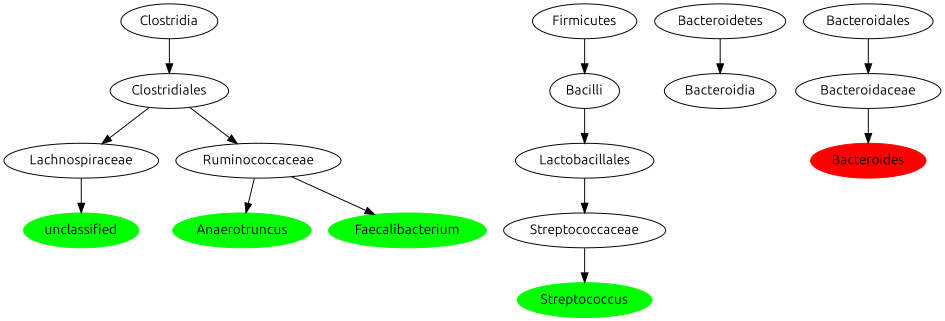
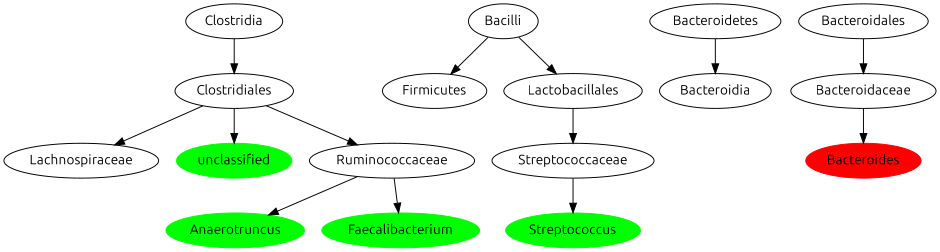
(585, 51) -> (473, 52)
(81, 191) -> (234, 121)
